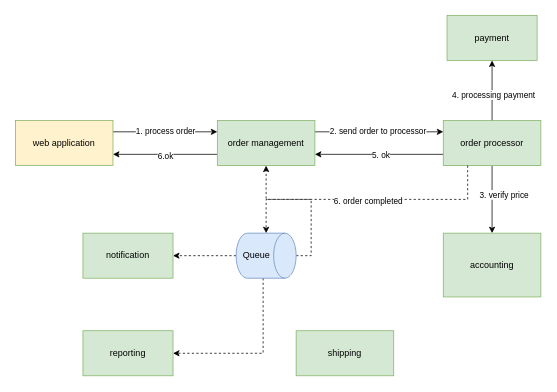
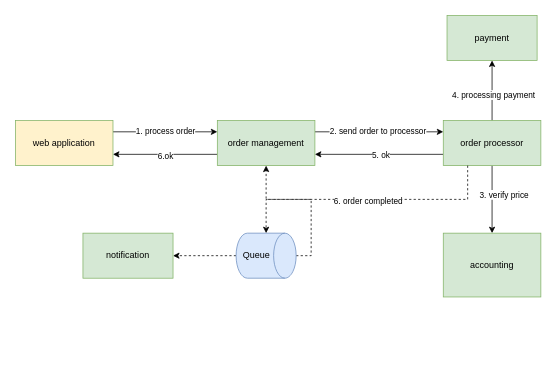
(128, 353) -> none
(220, 353) -> none
(345, 353) -> none
